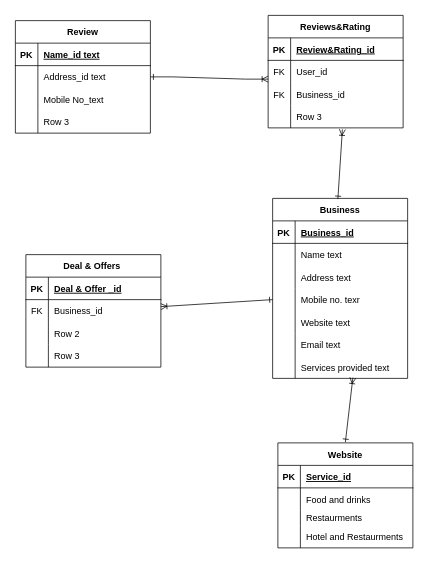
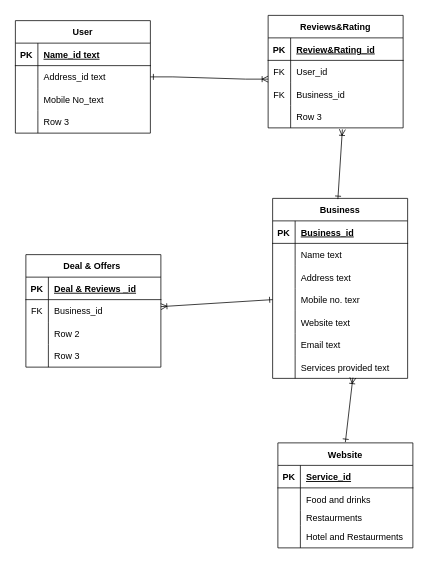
(83, 32) -> (83, 32)
(88, 289) -> (92, 289)
